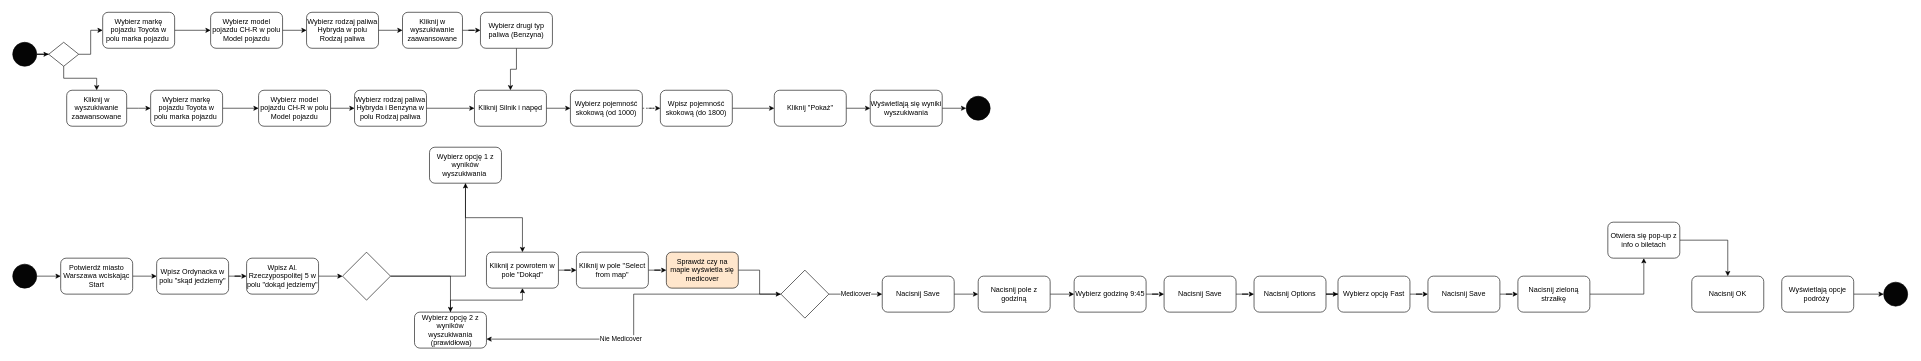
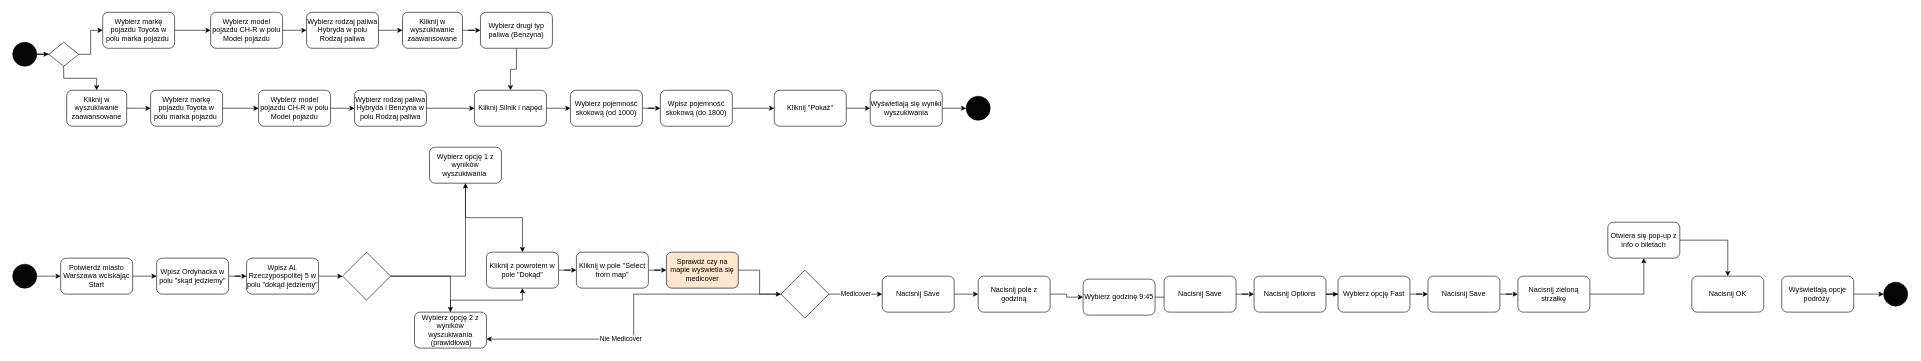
(653, 108) -> (653, 108)
(1110, 294) -> (1119, 297)
